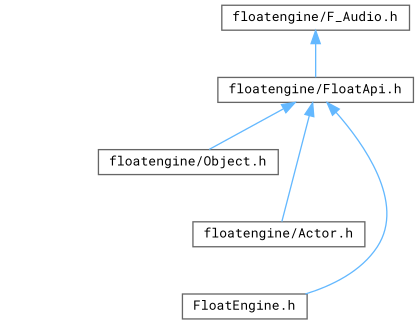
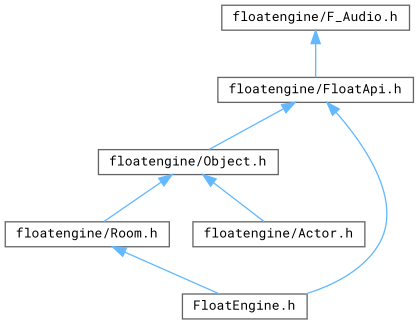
(296, 169) -> (239, 202)
none -> (87, 234)
